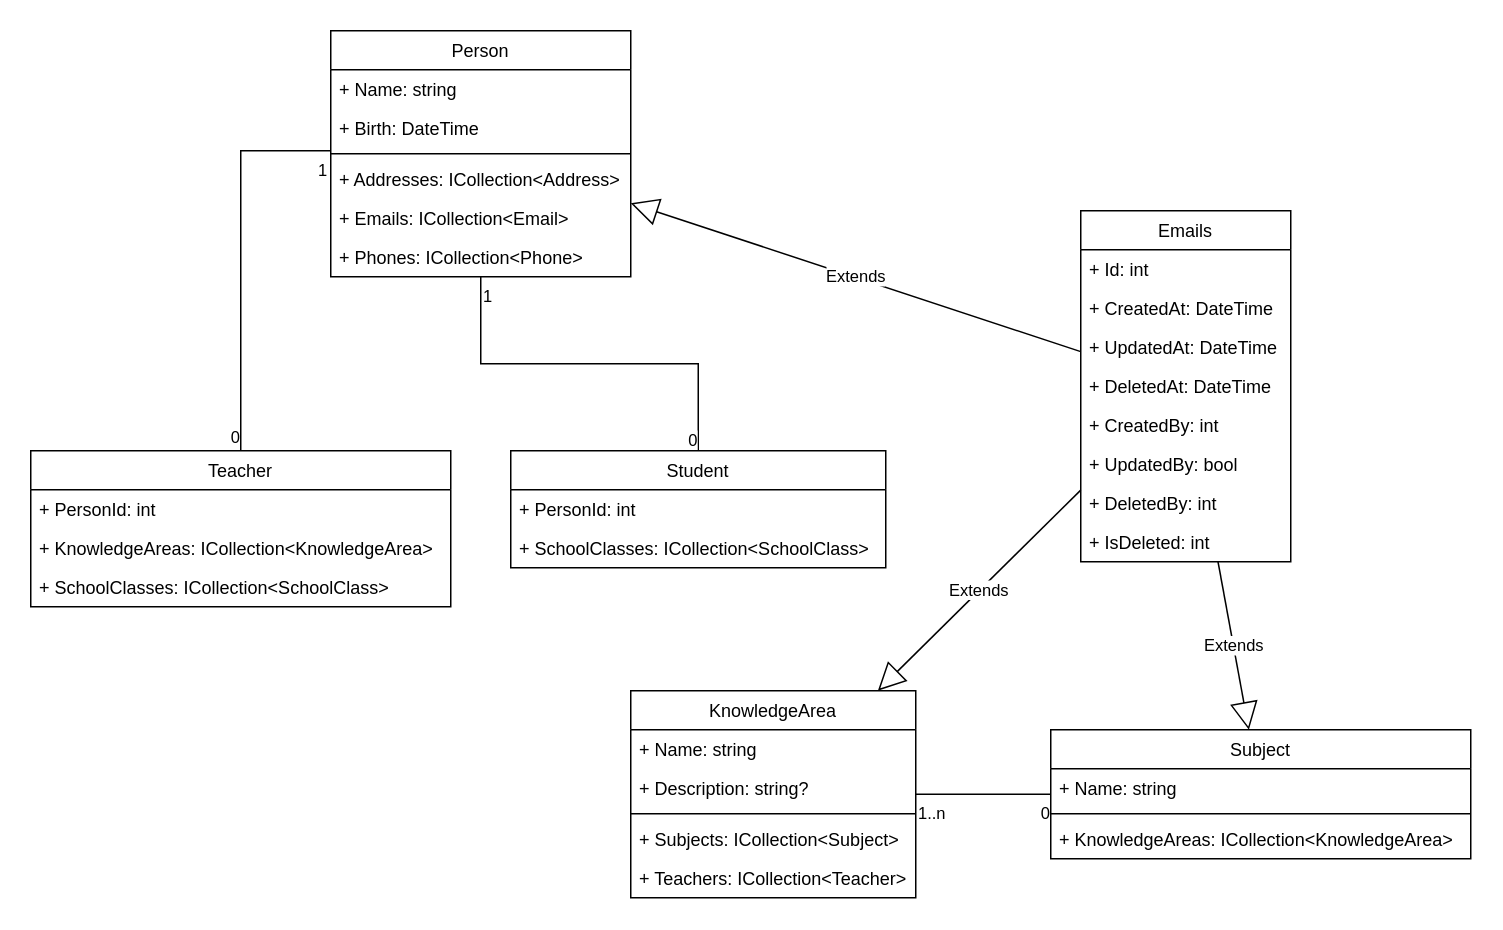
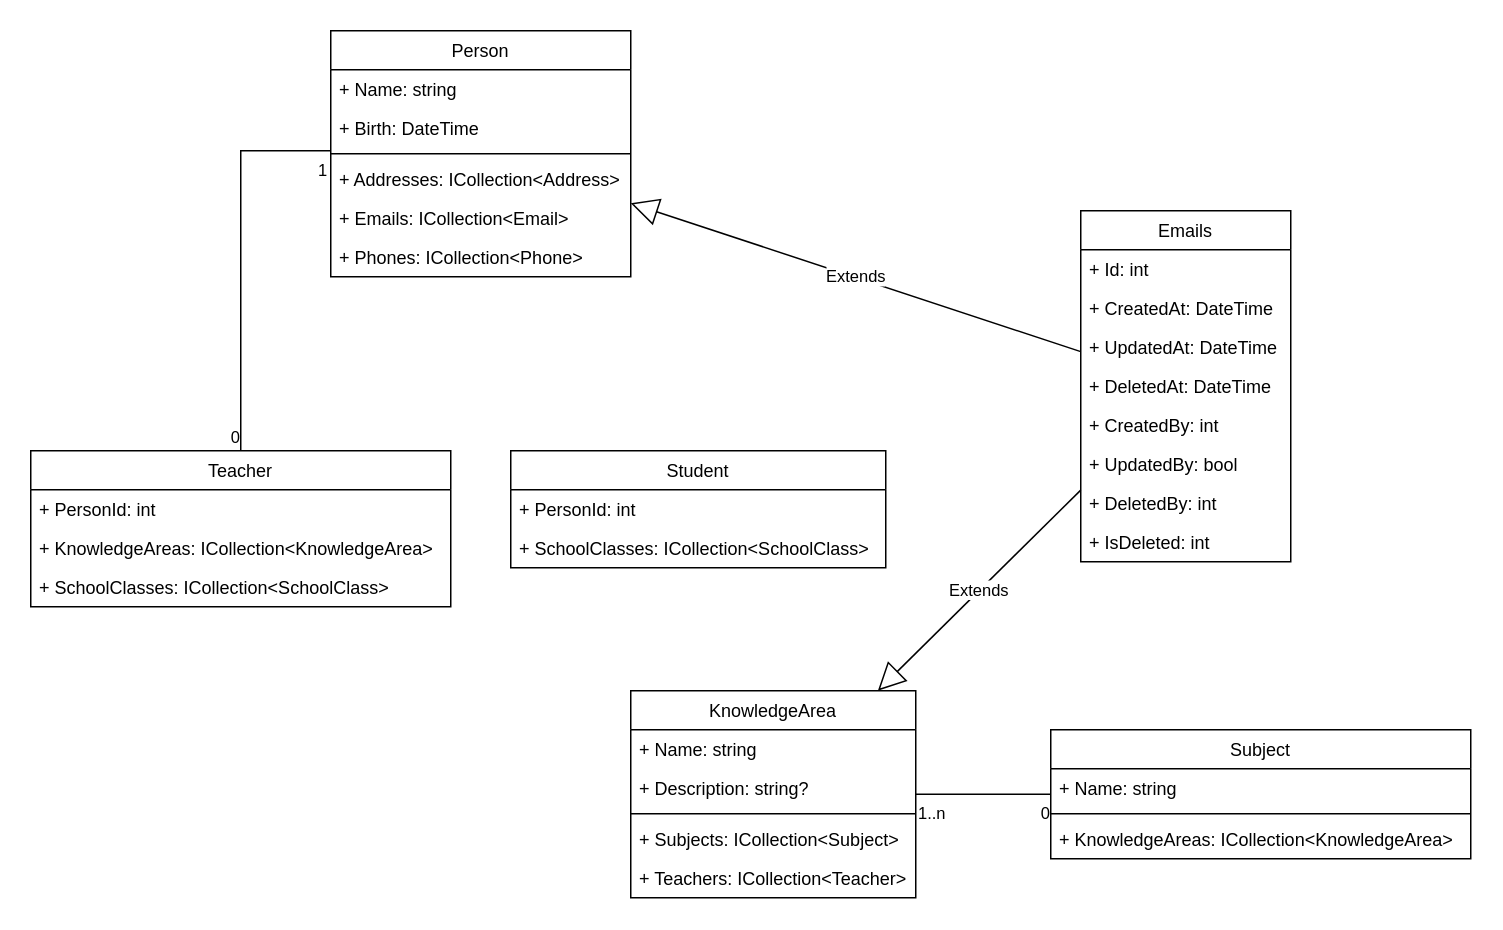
(588, 364) -> none
(1231, 632) -> none
